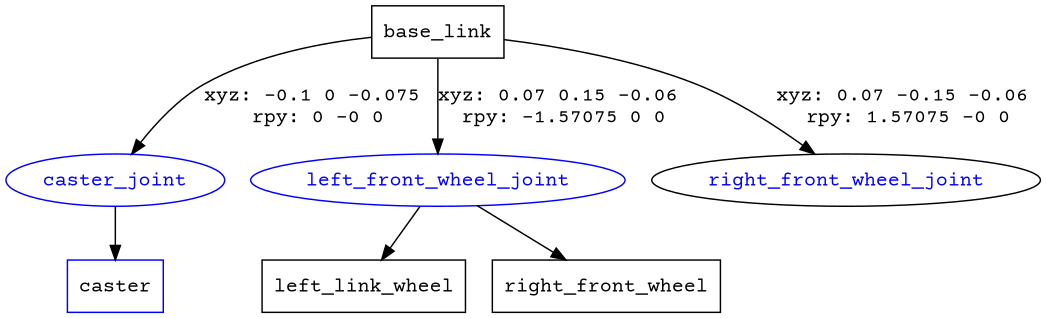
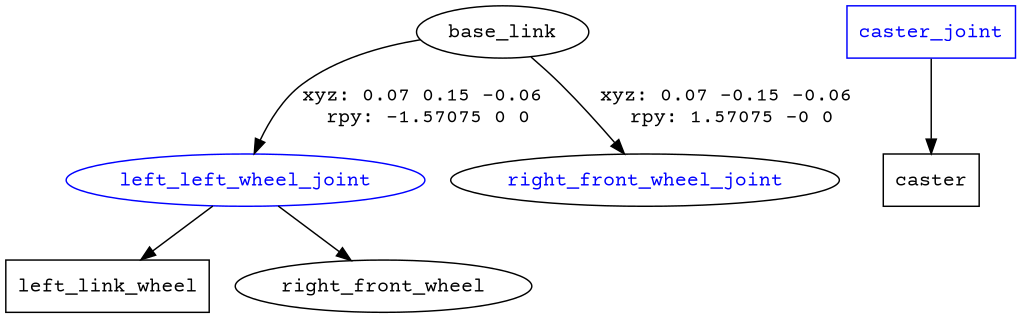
(438, 32) -> (503, 32)
(244, 66) -> none
(115, 180) -> (931, 32)
(438, 180) -> (246, 180)
(115, 286) -> (931, 180)
(606, 286) -> (384, 286)
